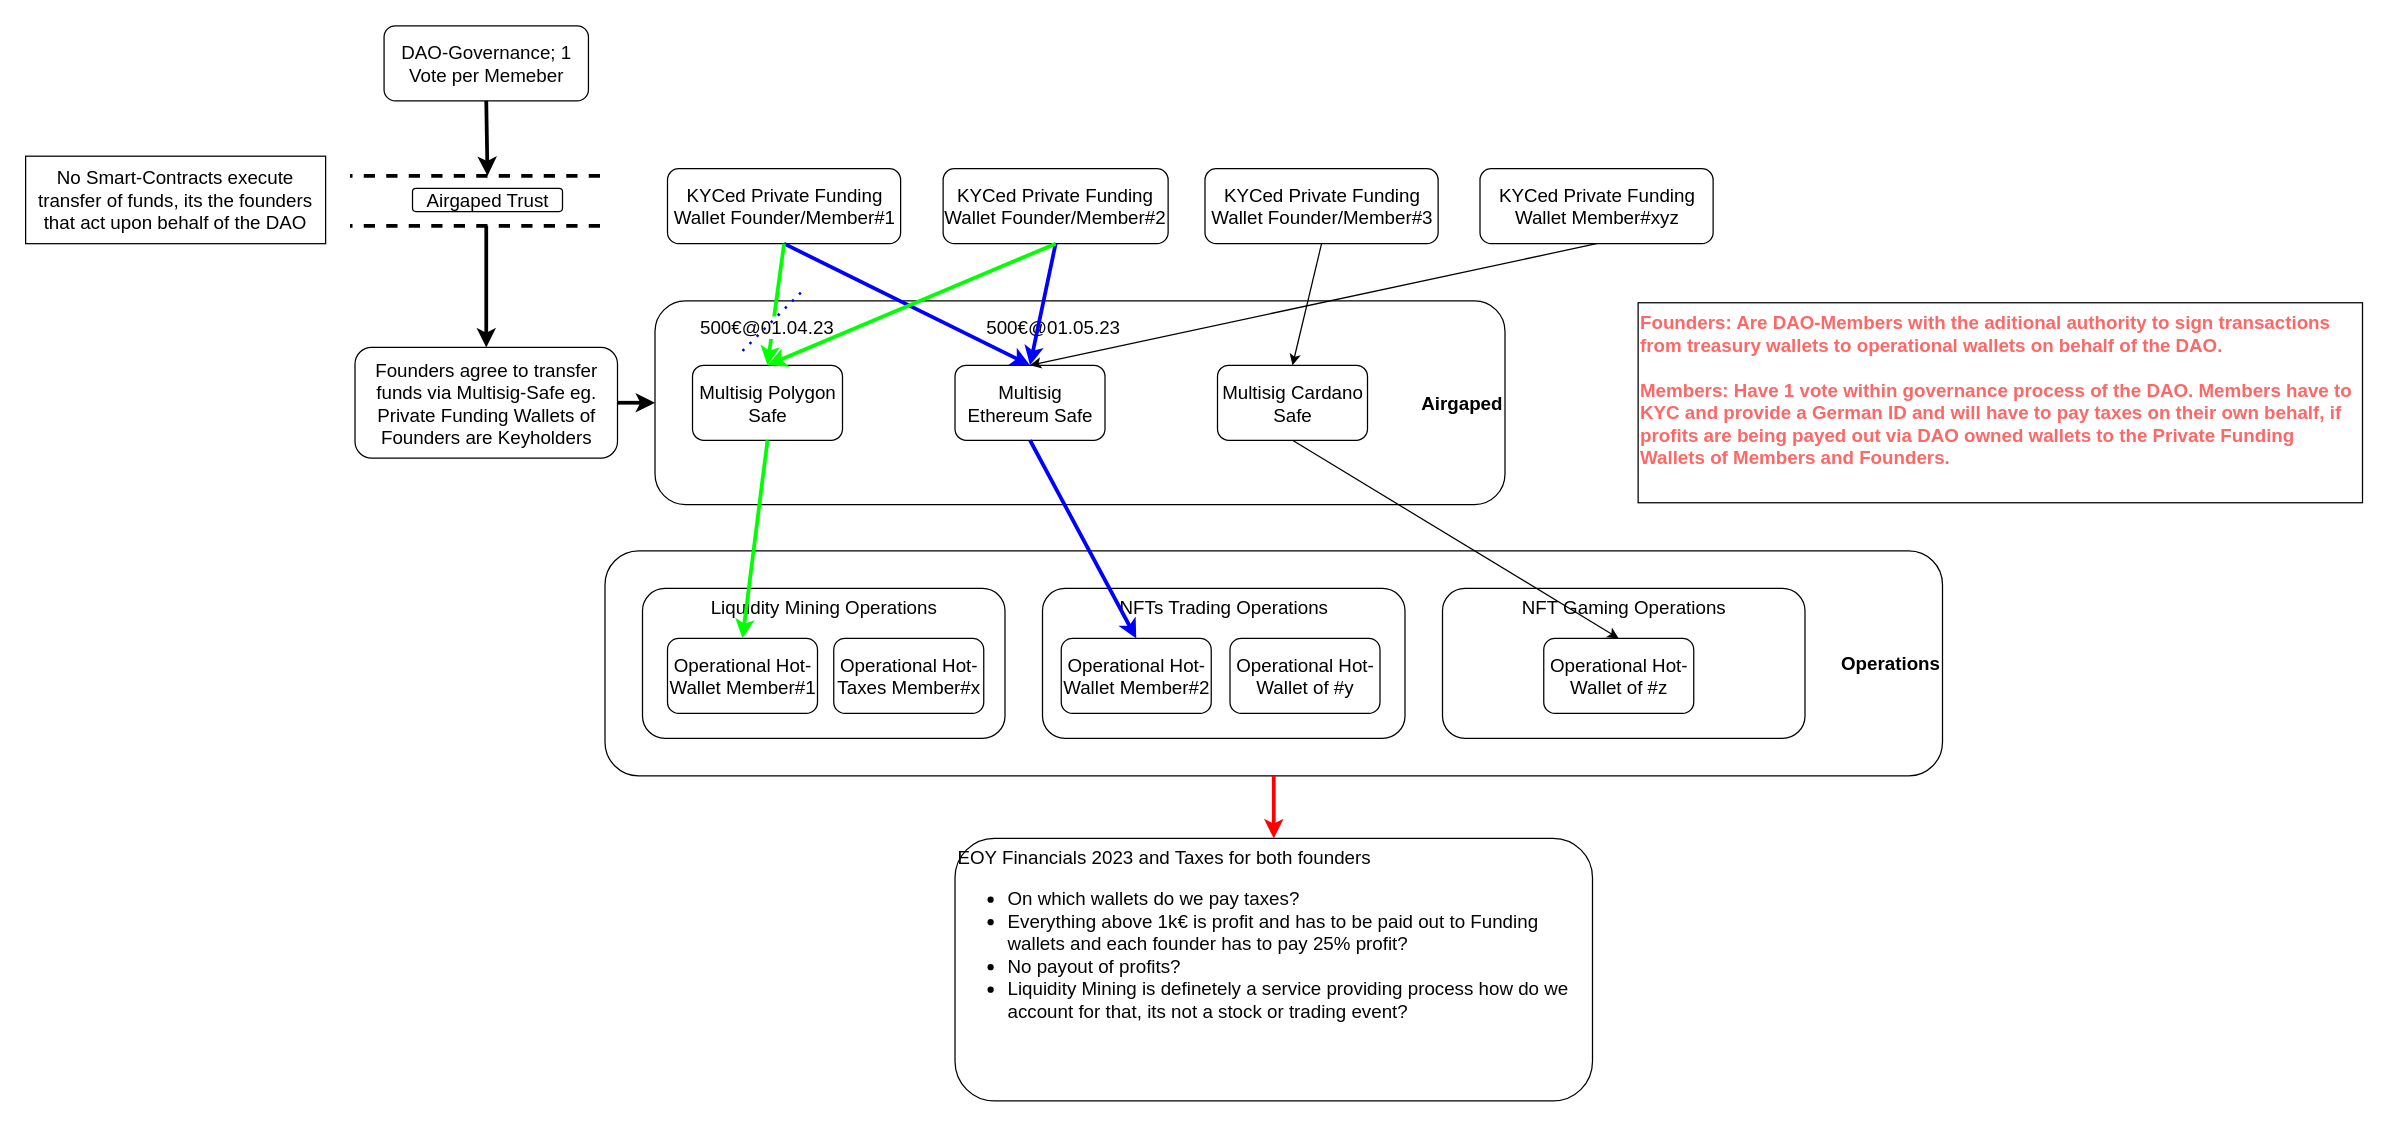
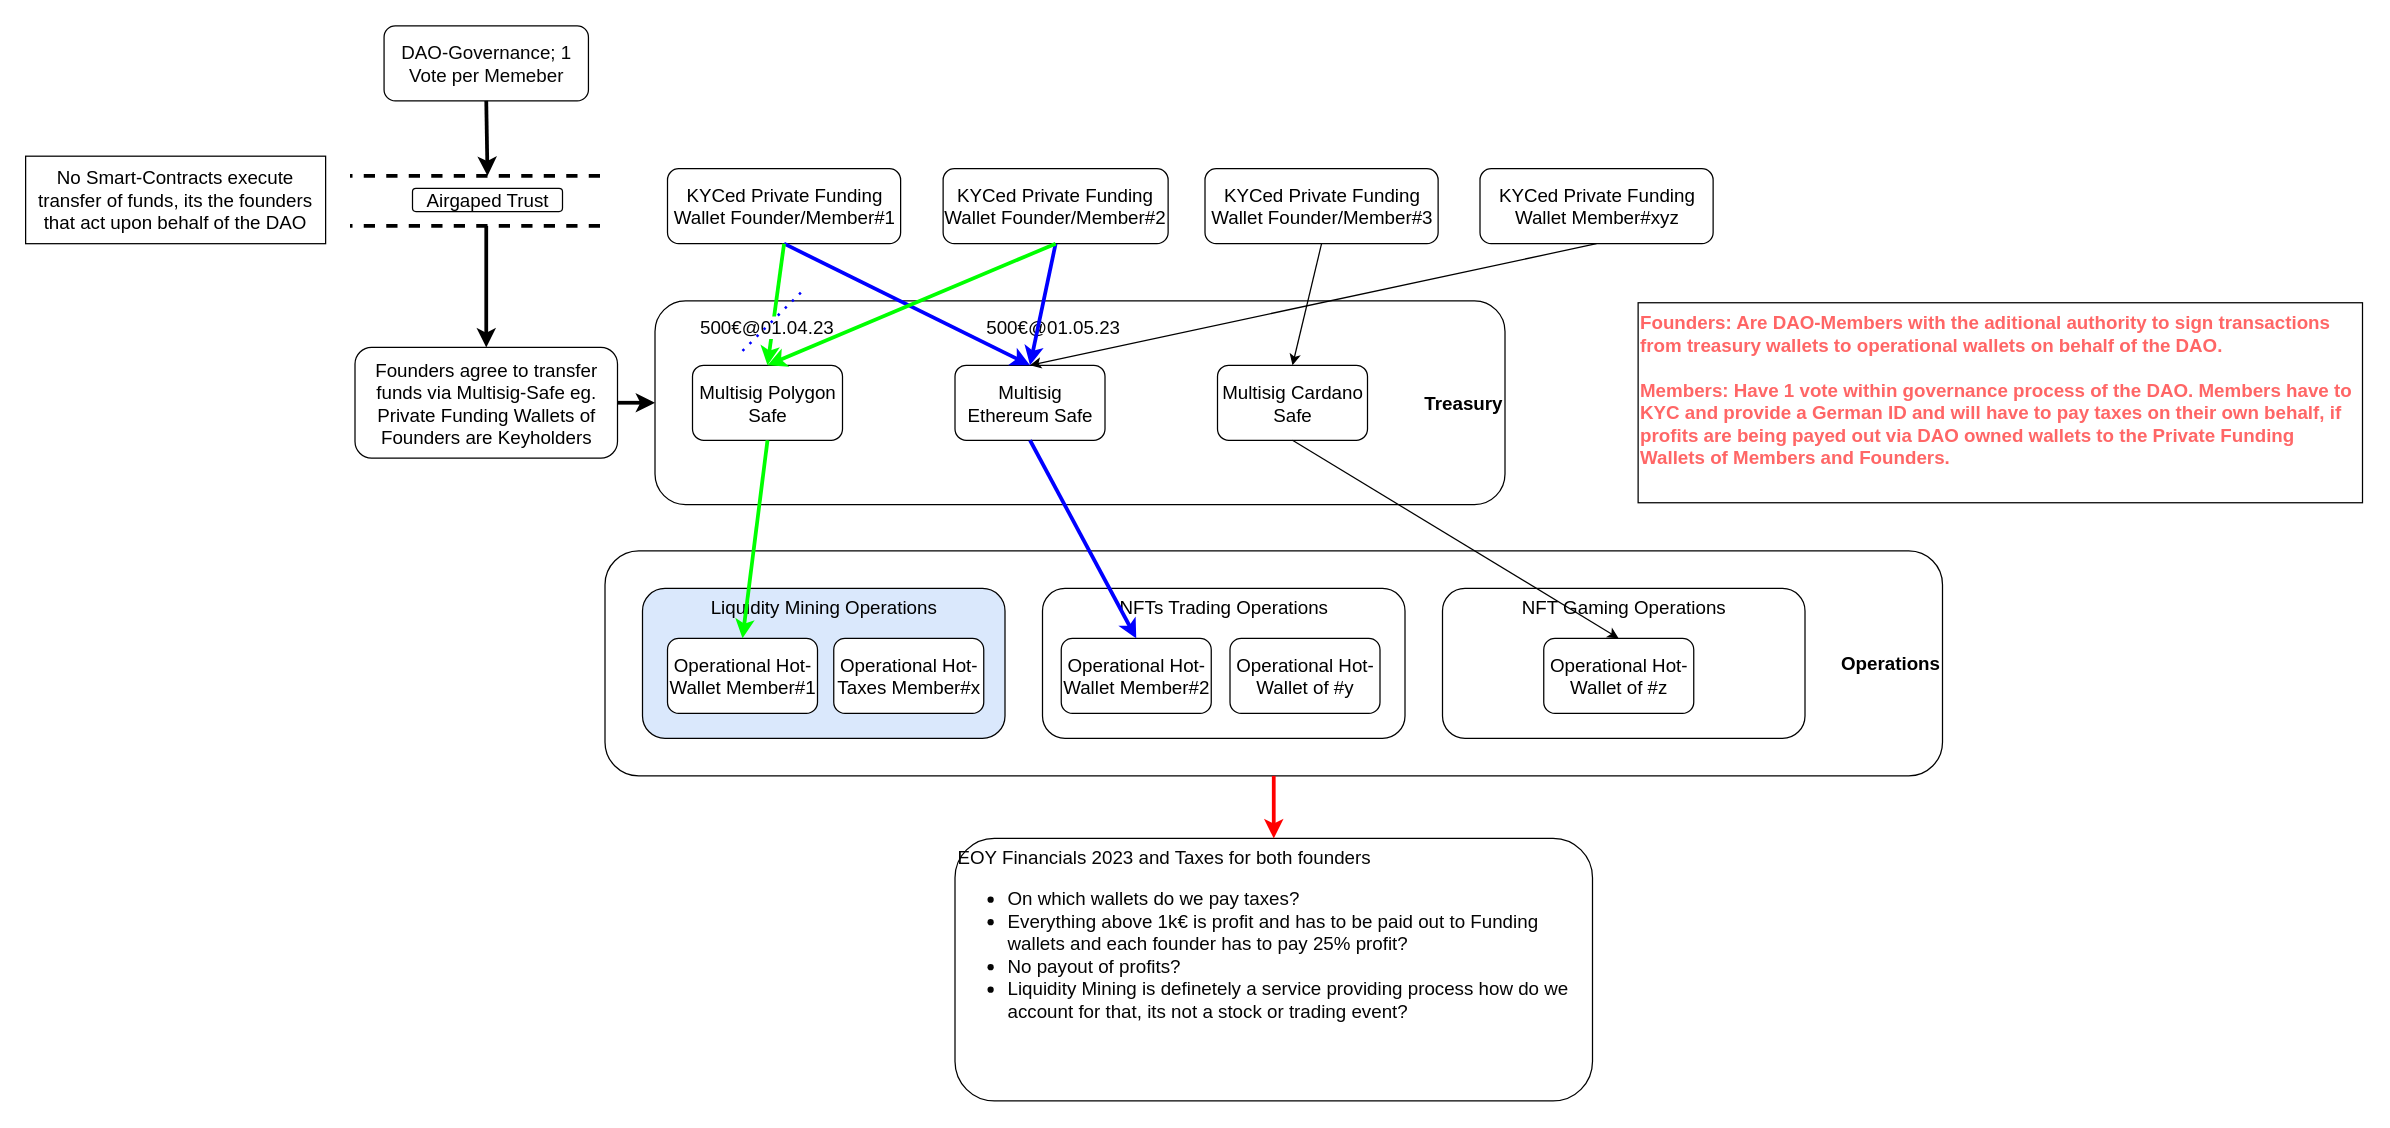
(1464, 403) -> (1461, 403)
(824, 663) -> (824, 663)
